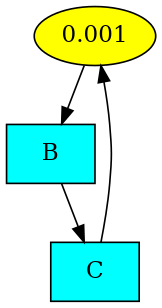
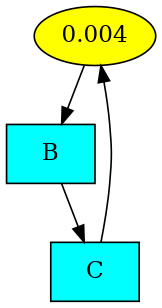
(95, 36) -> (95, 36)
